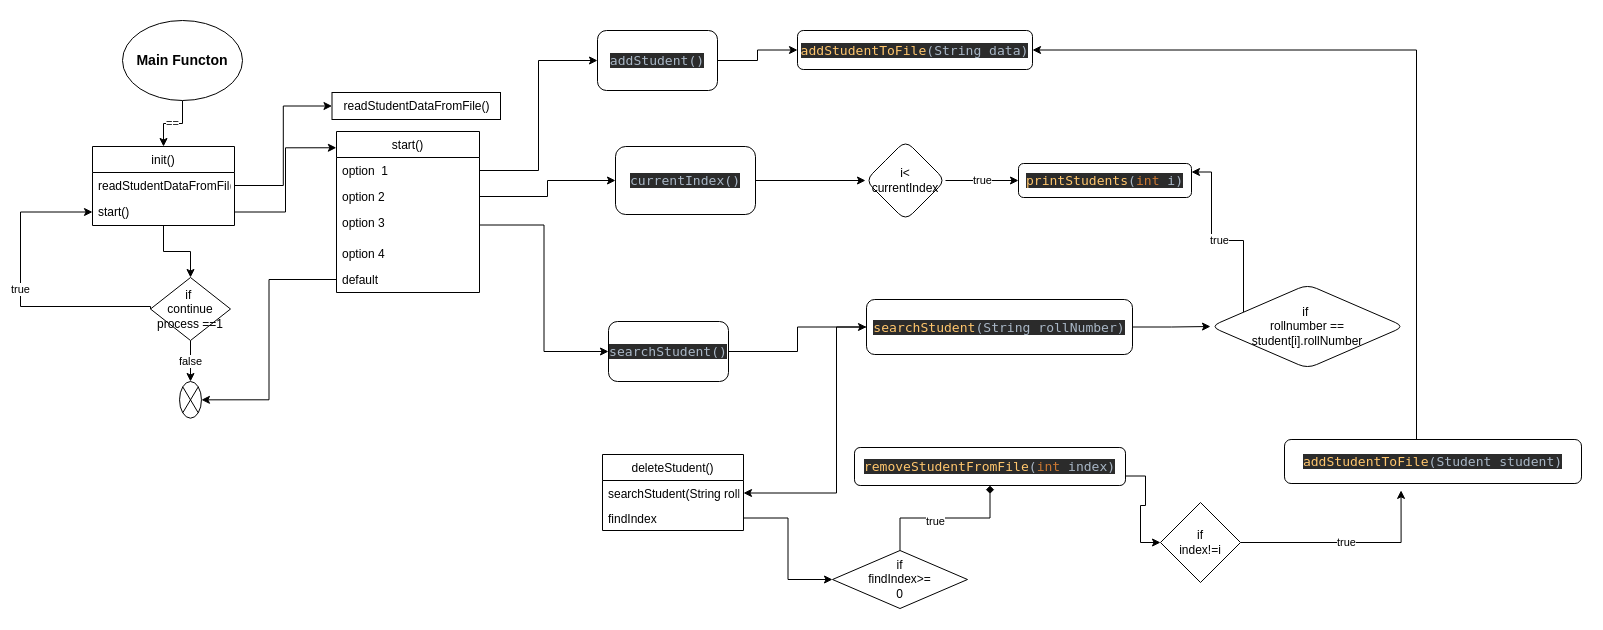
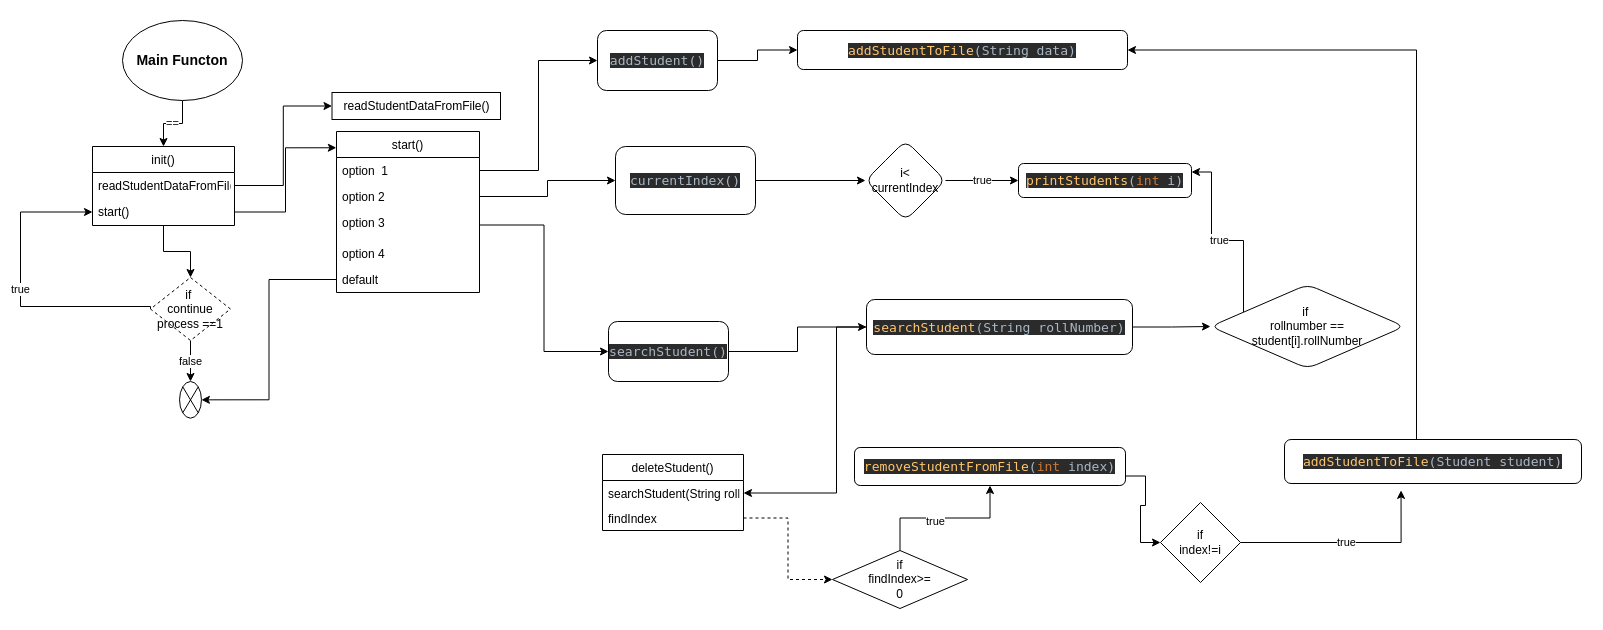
(915, 50) -> (963, 50)
(191, 309) -> (191, 309)
(990, 494) -> (990, 494)
(788, 546) -> (788, 546)
